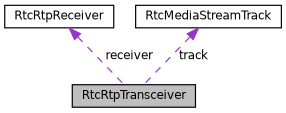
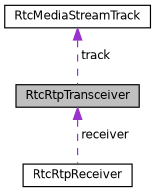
(101, 61) -> (78, 142)
